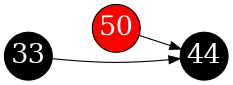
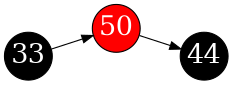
(111, 62) -> (67, 44)
